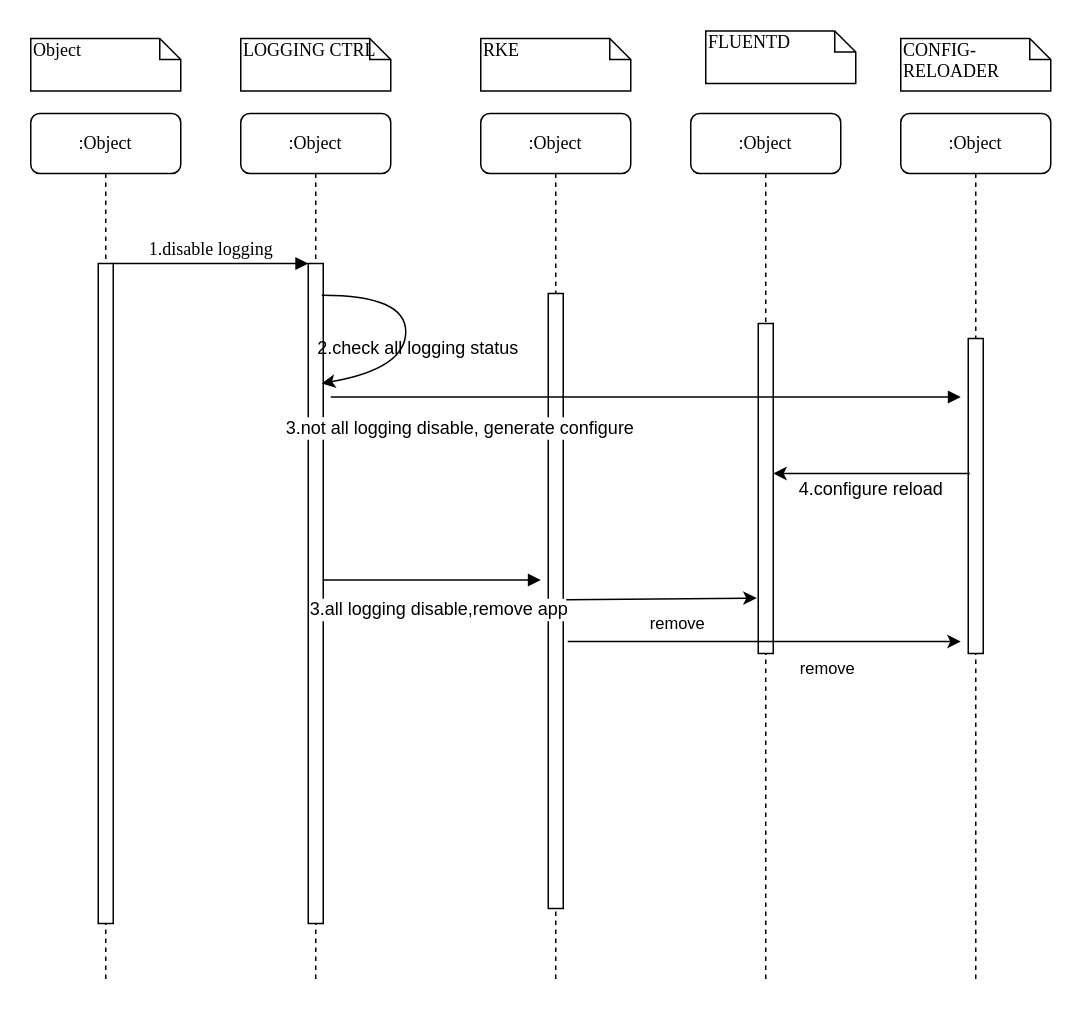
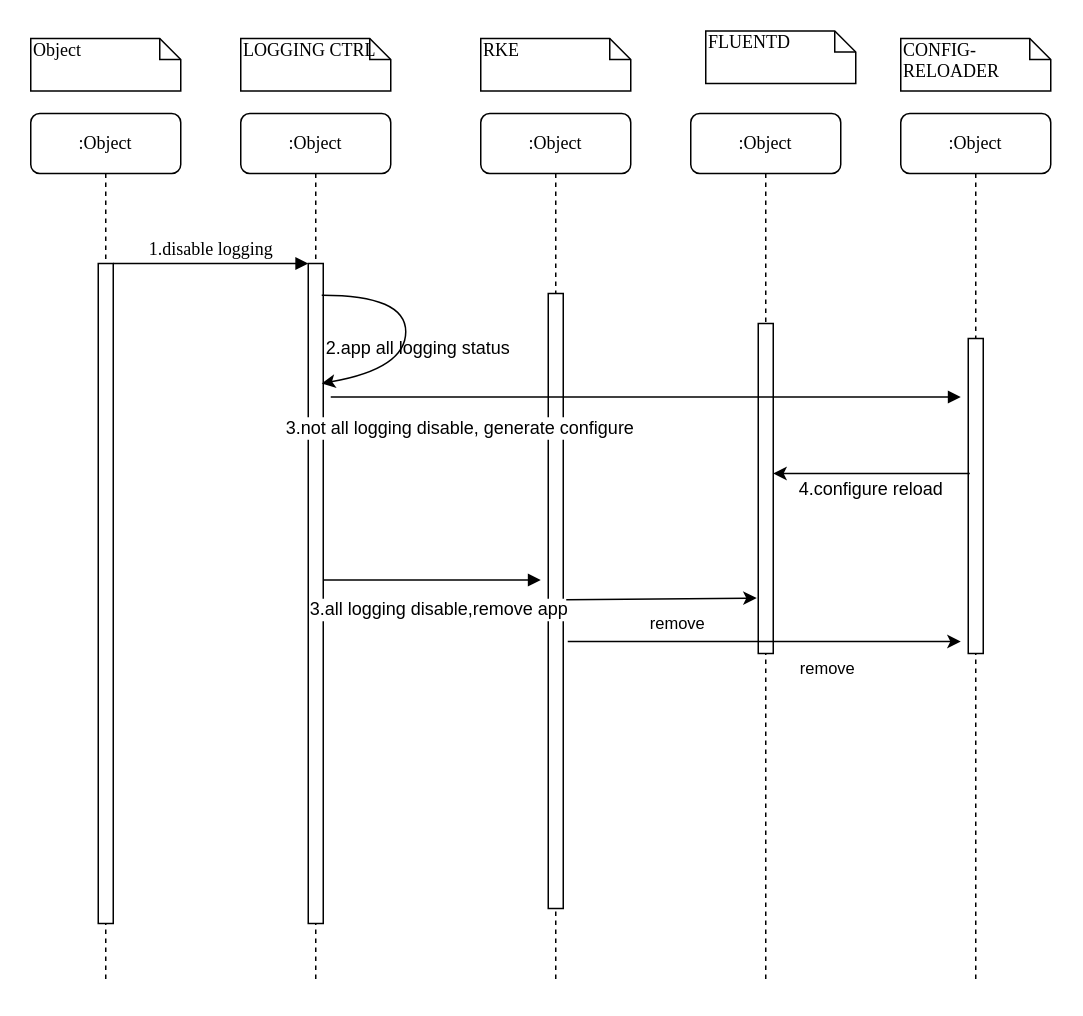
(419, 349) -> (419, 349)
